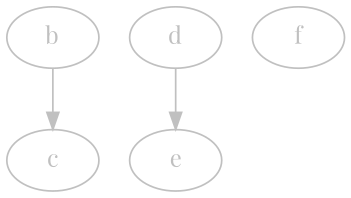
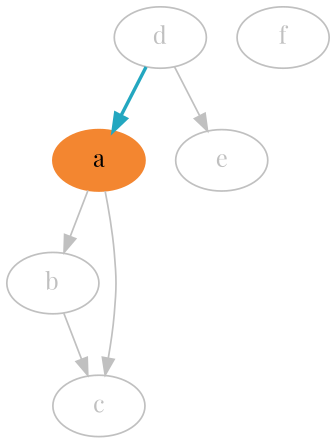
none -> (99, 160)
